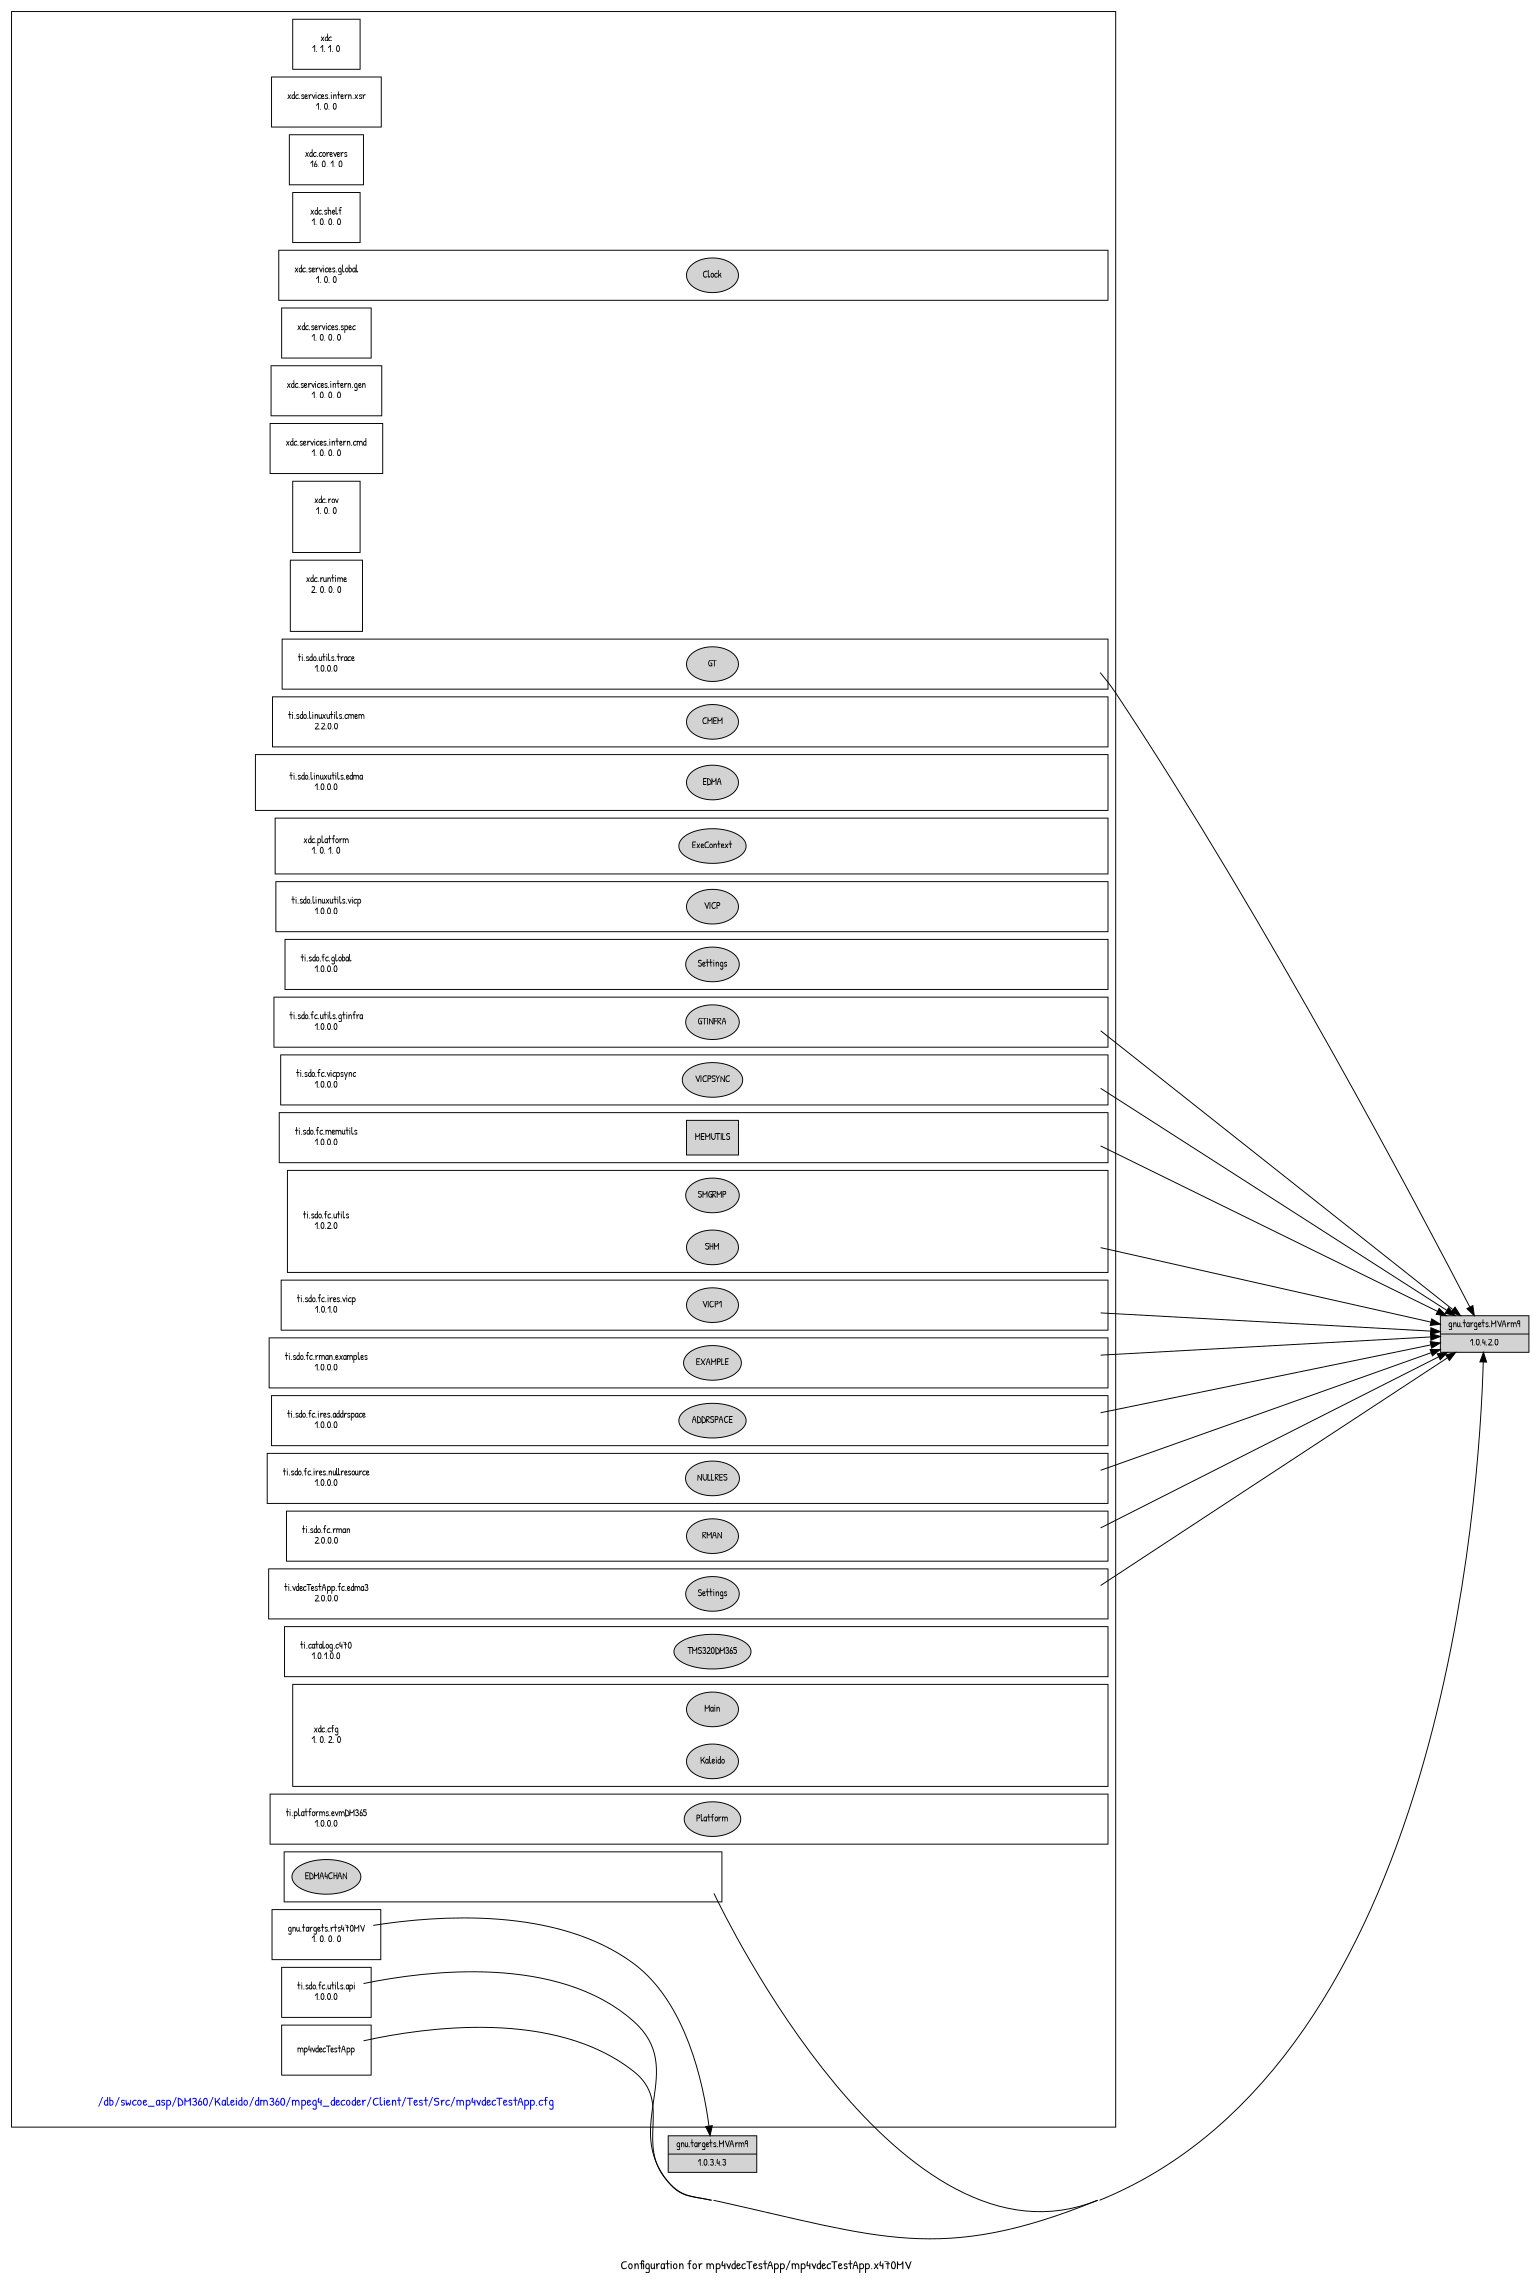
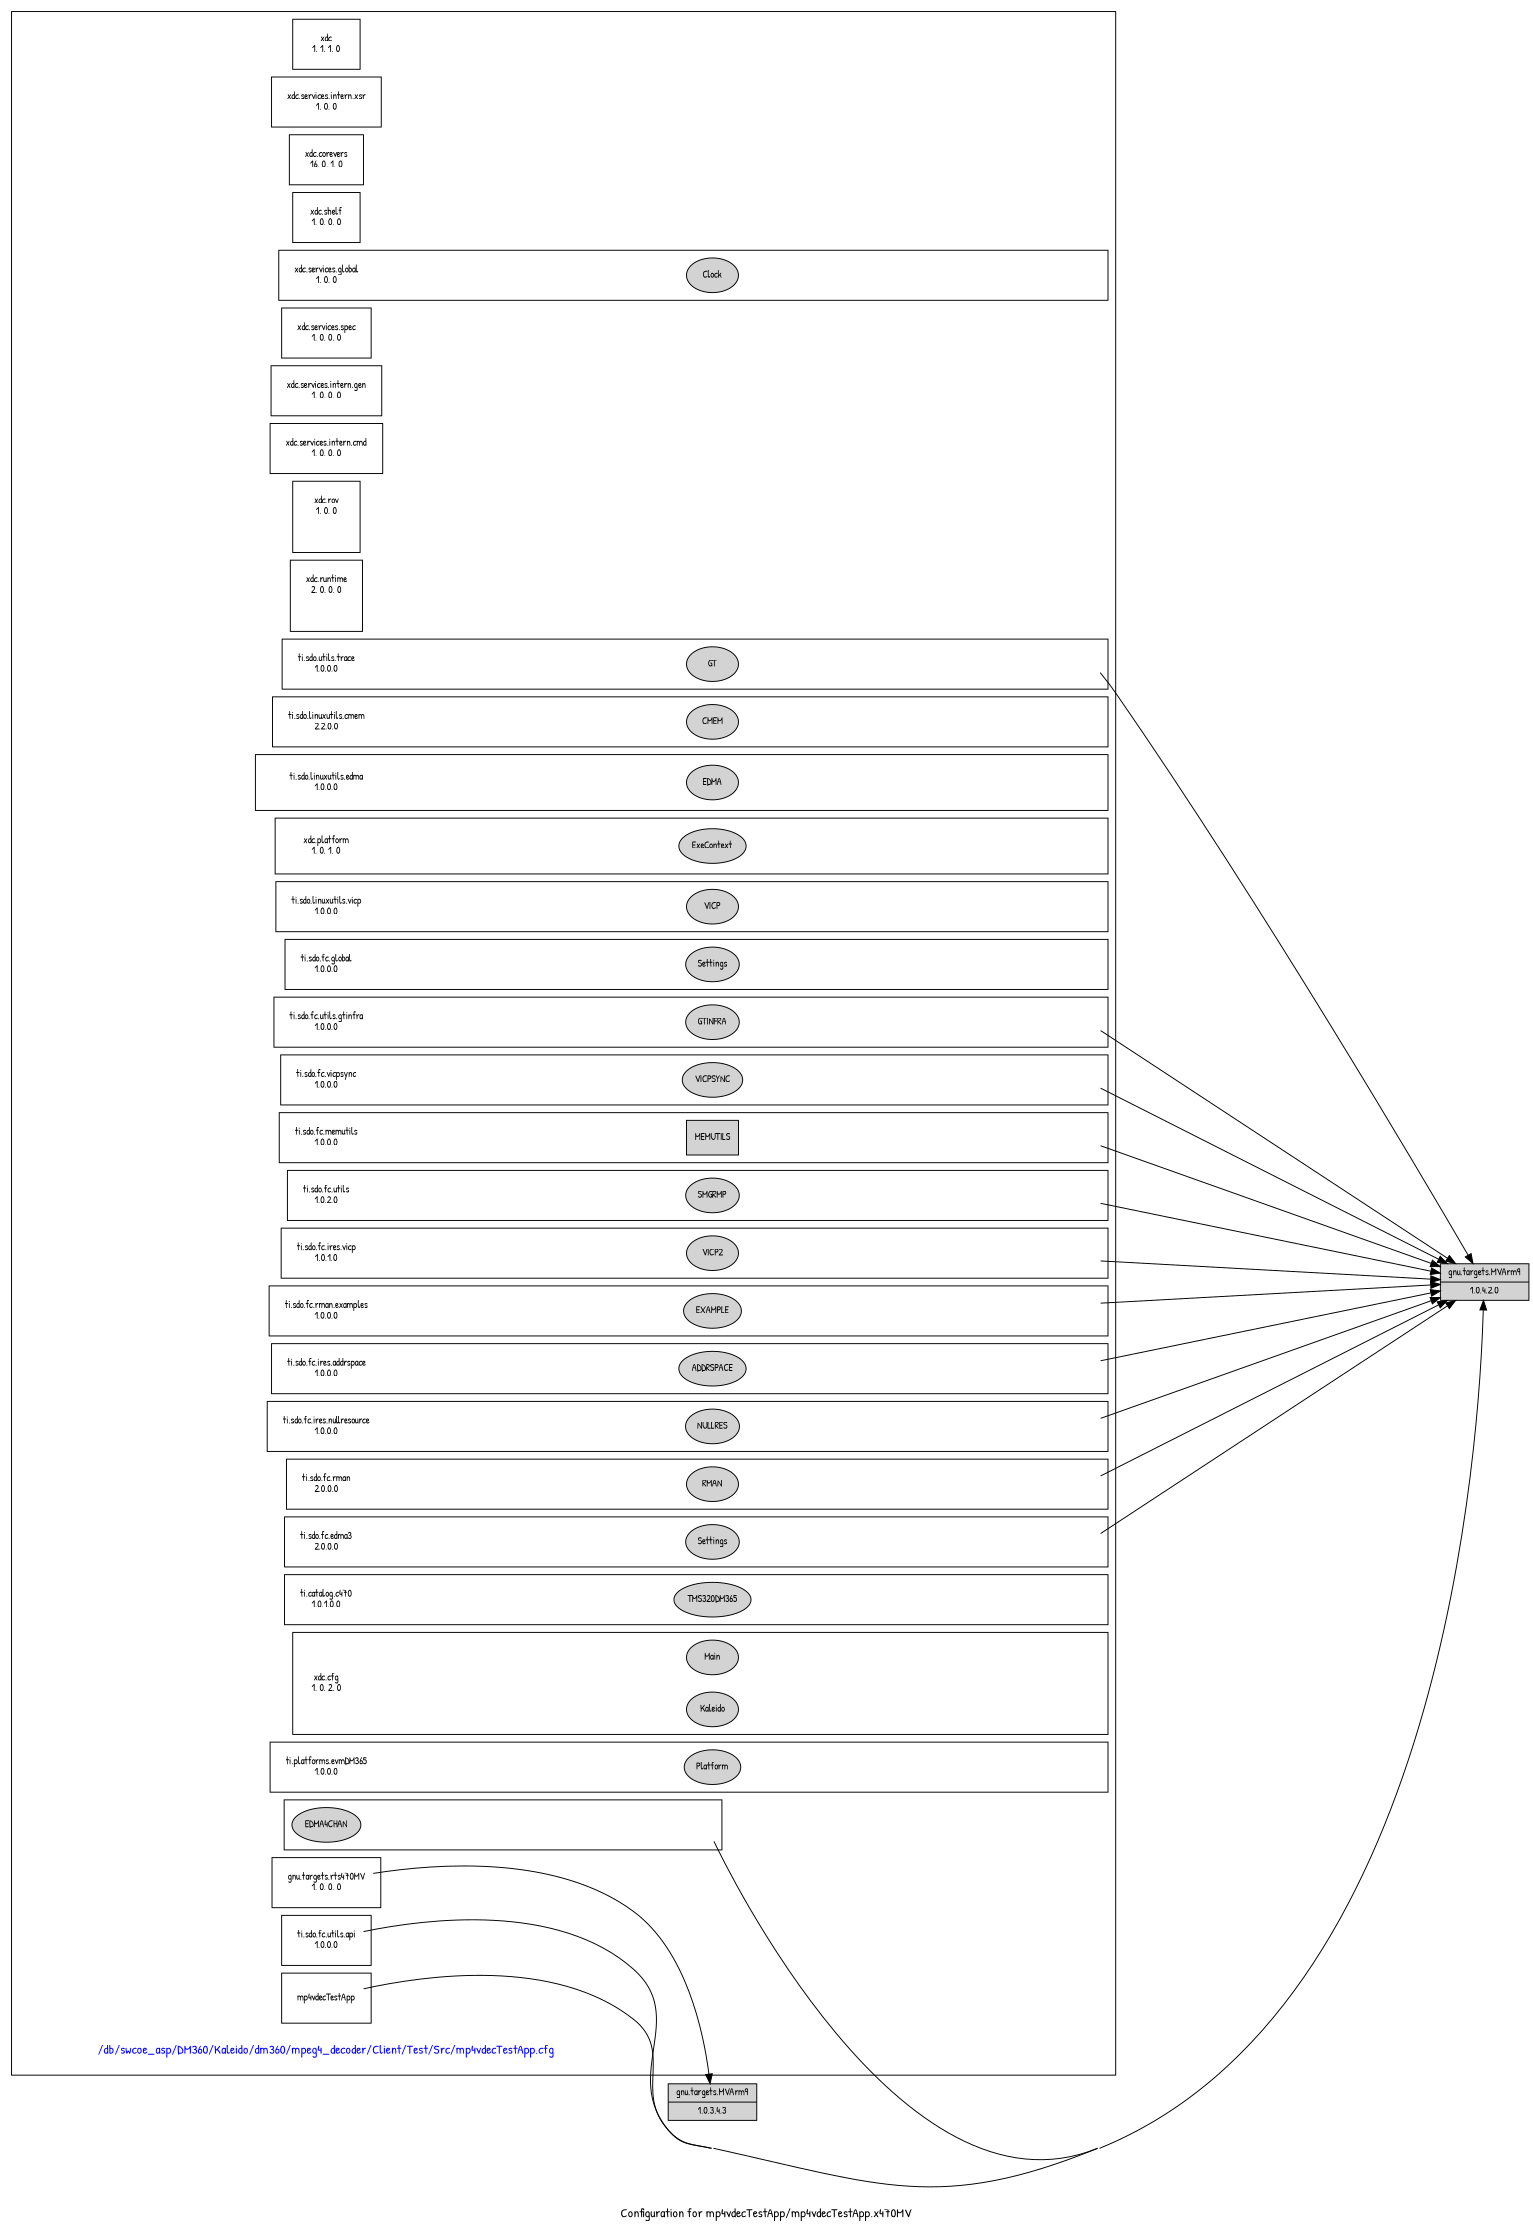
(712, 1247) -> none
(712, 1305) -> (712, 1253)
(326, 1594) -> (326, 1542)
